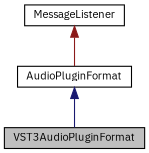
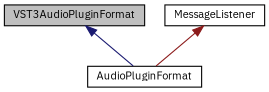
(75, 113) -> (114, 50)
